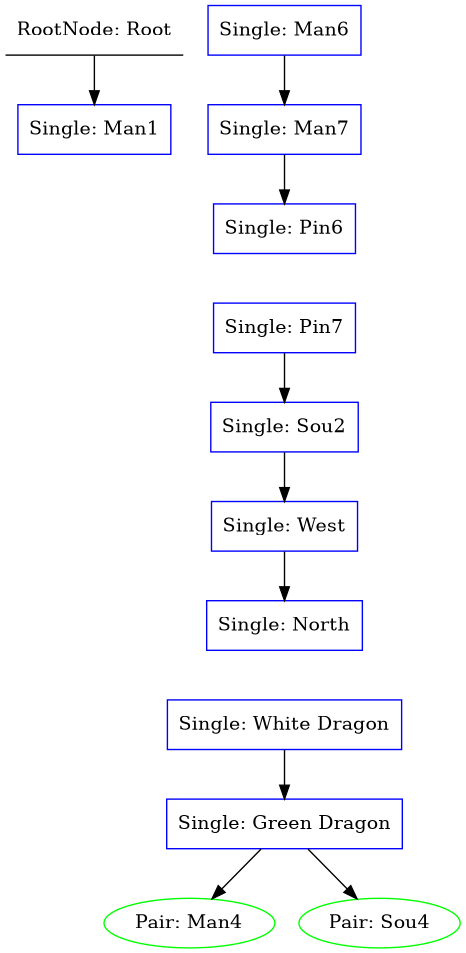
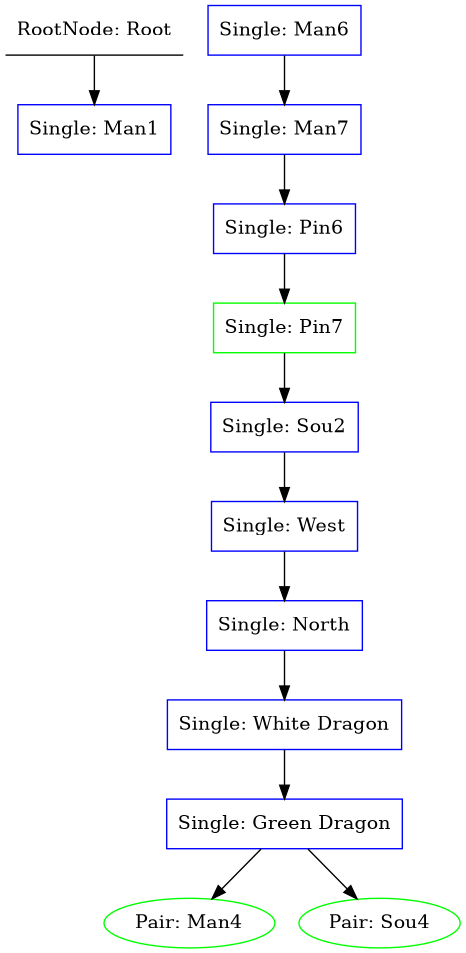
none -> (285, 272)
(285, 328) -> (285, 328)
none -> (285, 668)
